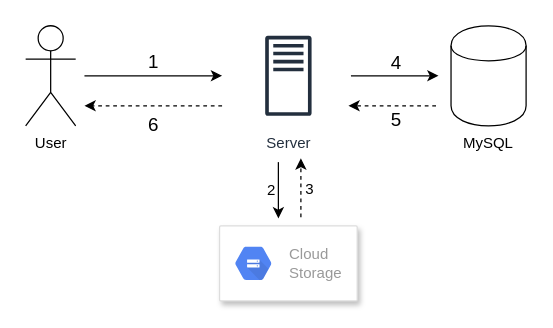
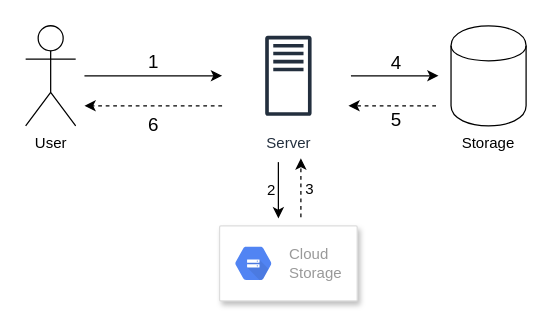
(488, 143) -> (488, 143)
